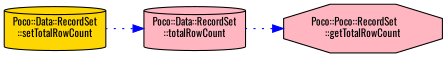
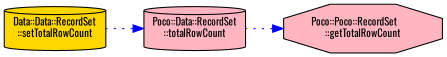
(55, 29) -> (55, 29)
